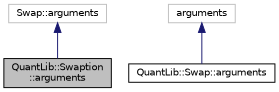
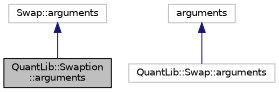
(202, 73) -> (202, 73)
